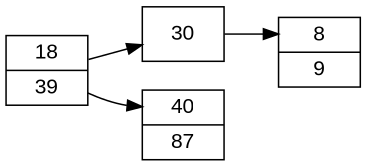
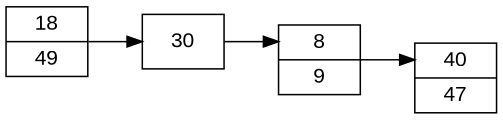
(47, 87) -> (47, 58)
(107, 100) -> (380, 60)
(183, 142) -> (456, 95)
